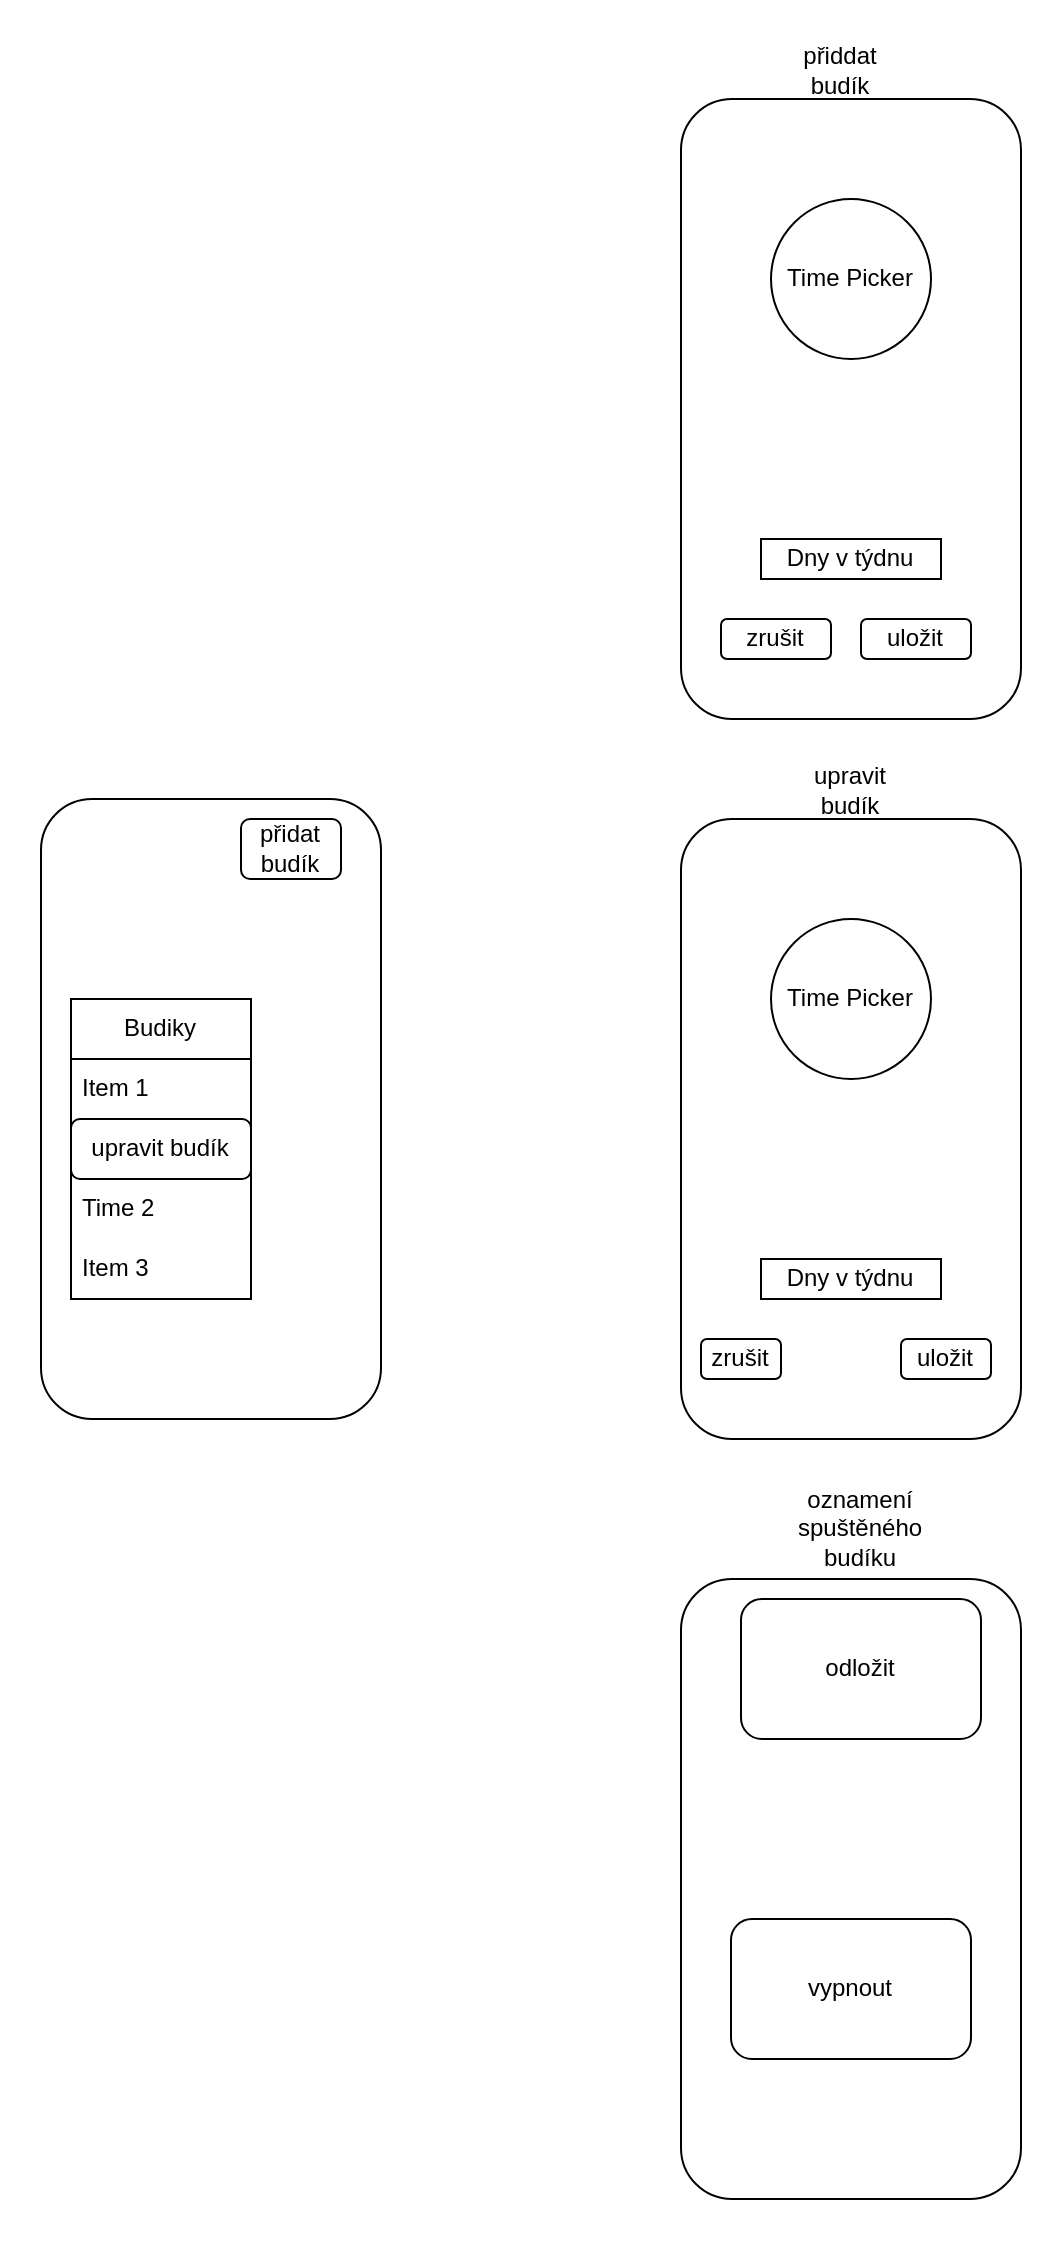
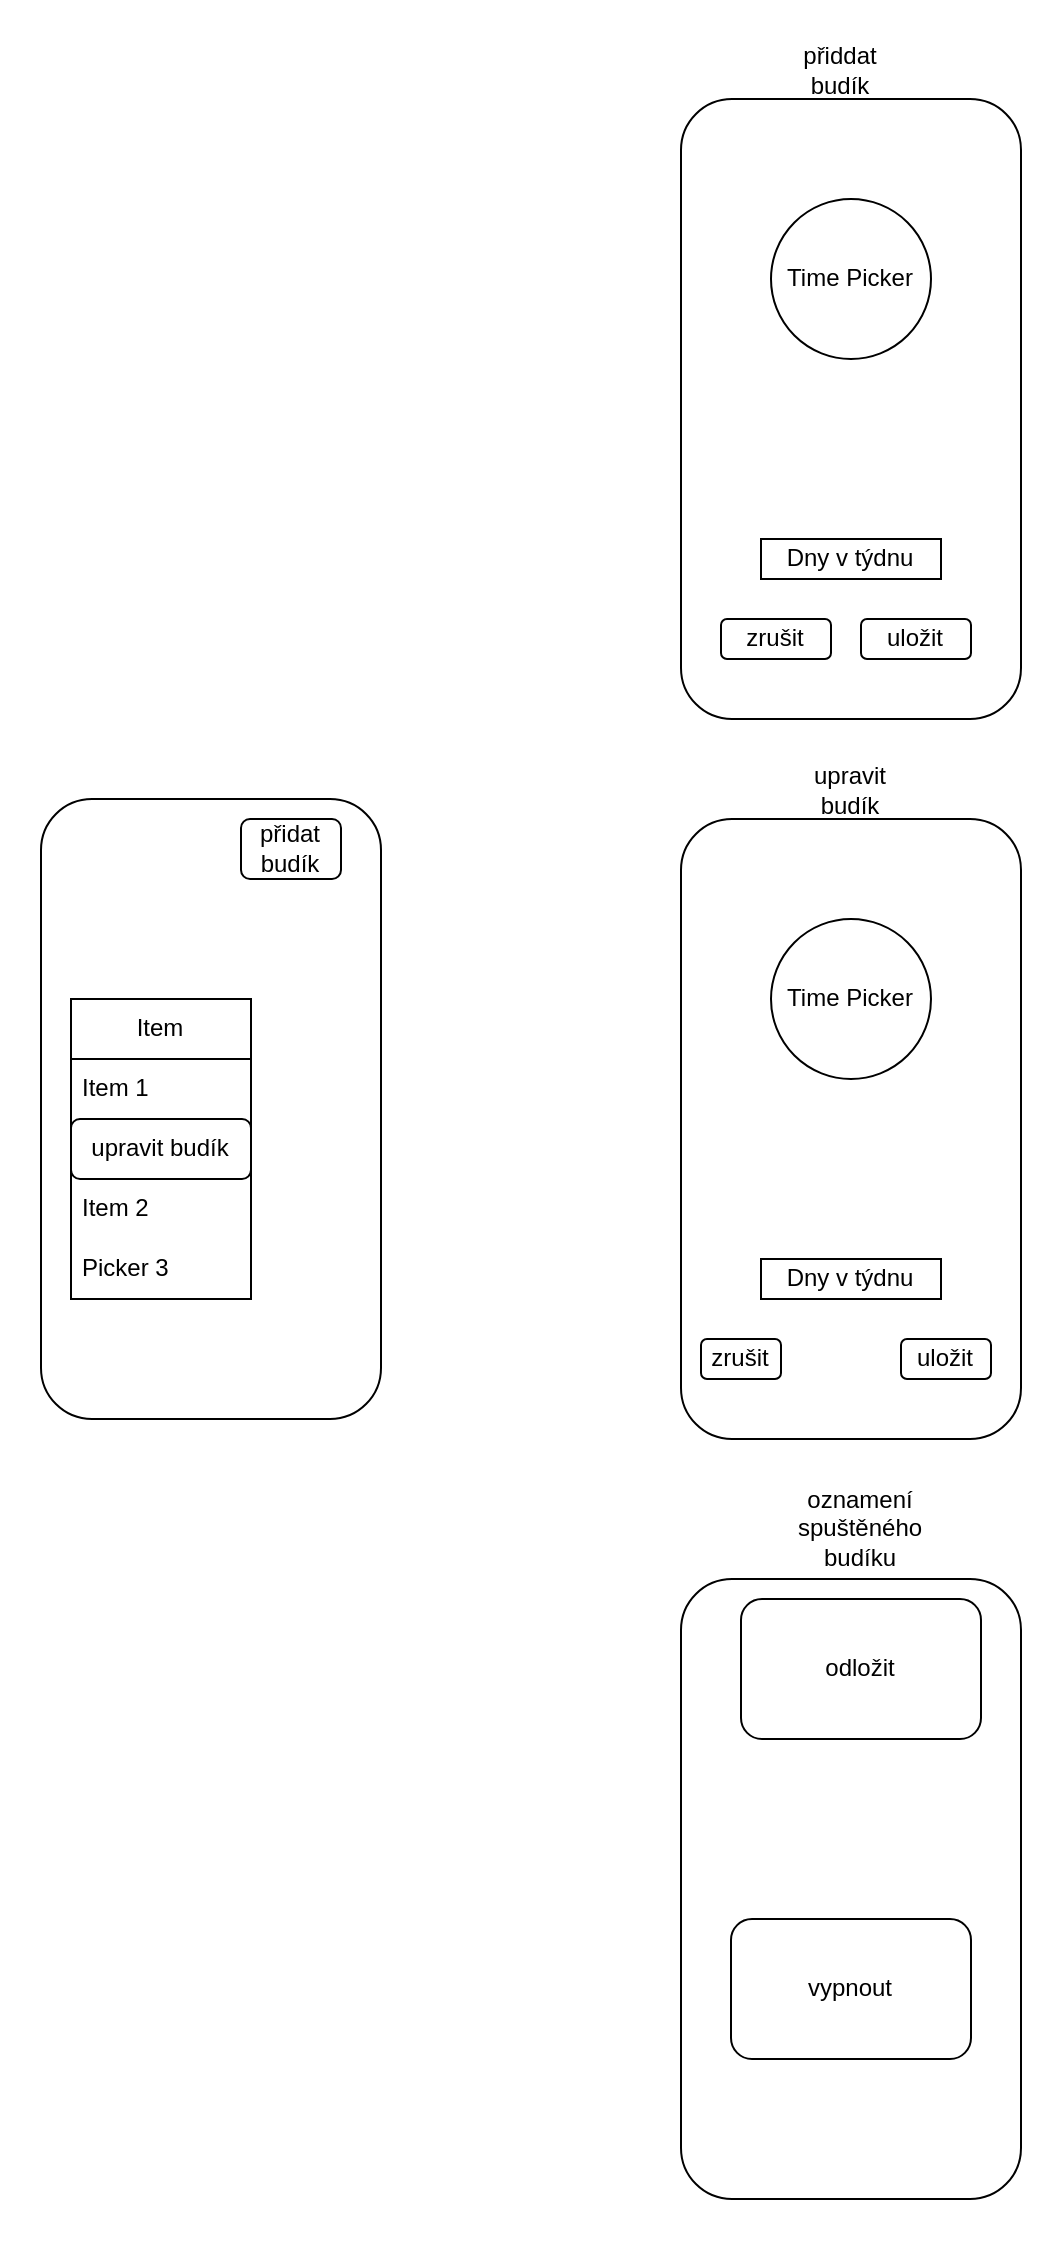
(161, 1029) -> (161, 1029)
(117, 1209) -> (120, 1209)
(120, 1269) -> (131, 1269)
